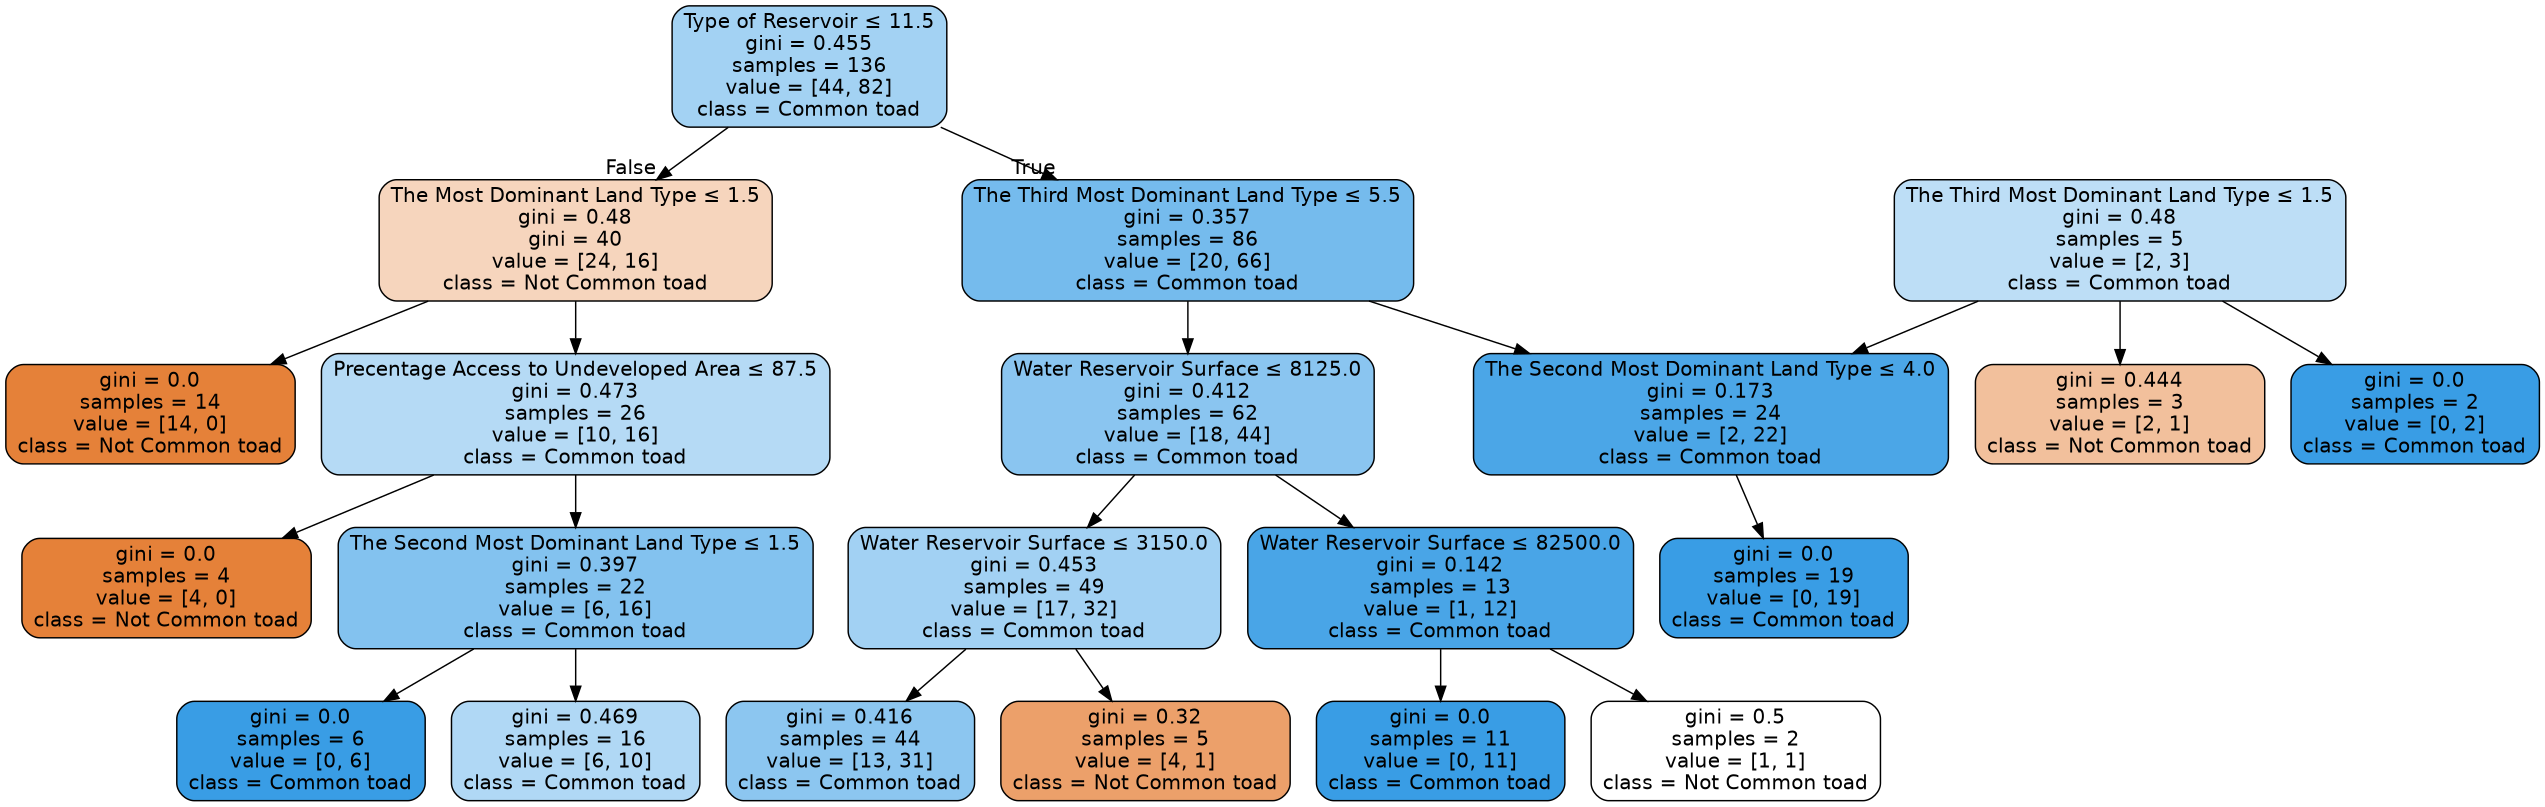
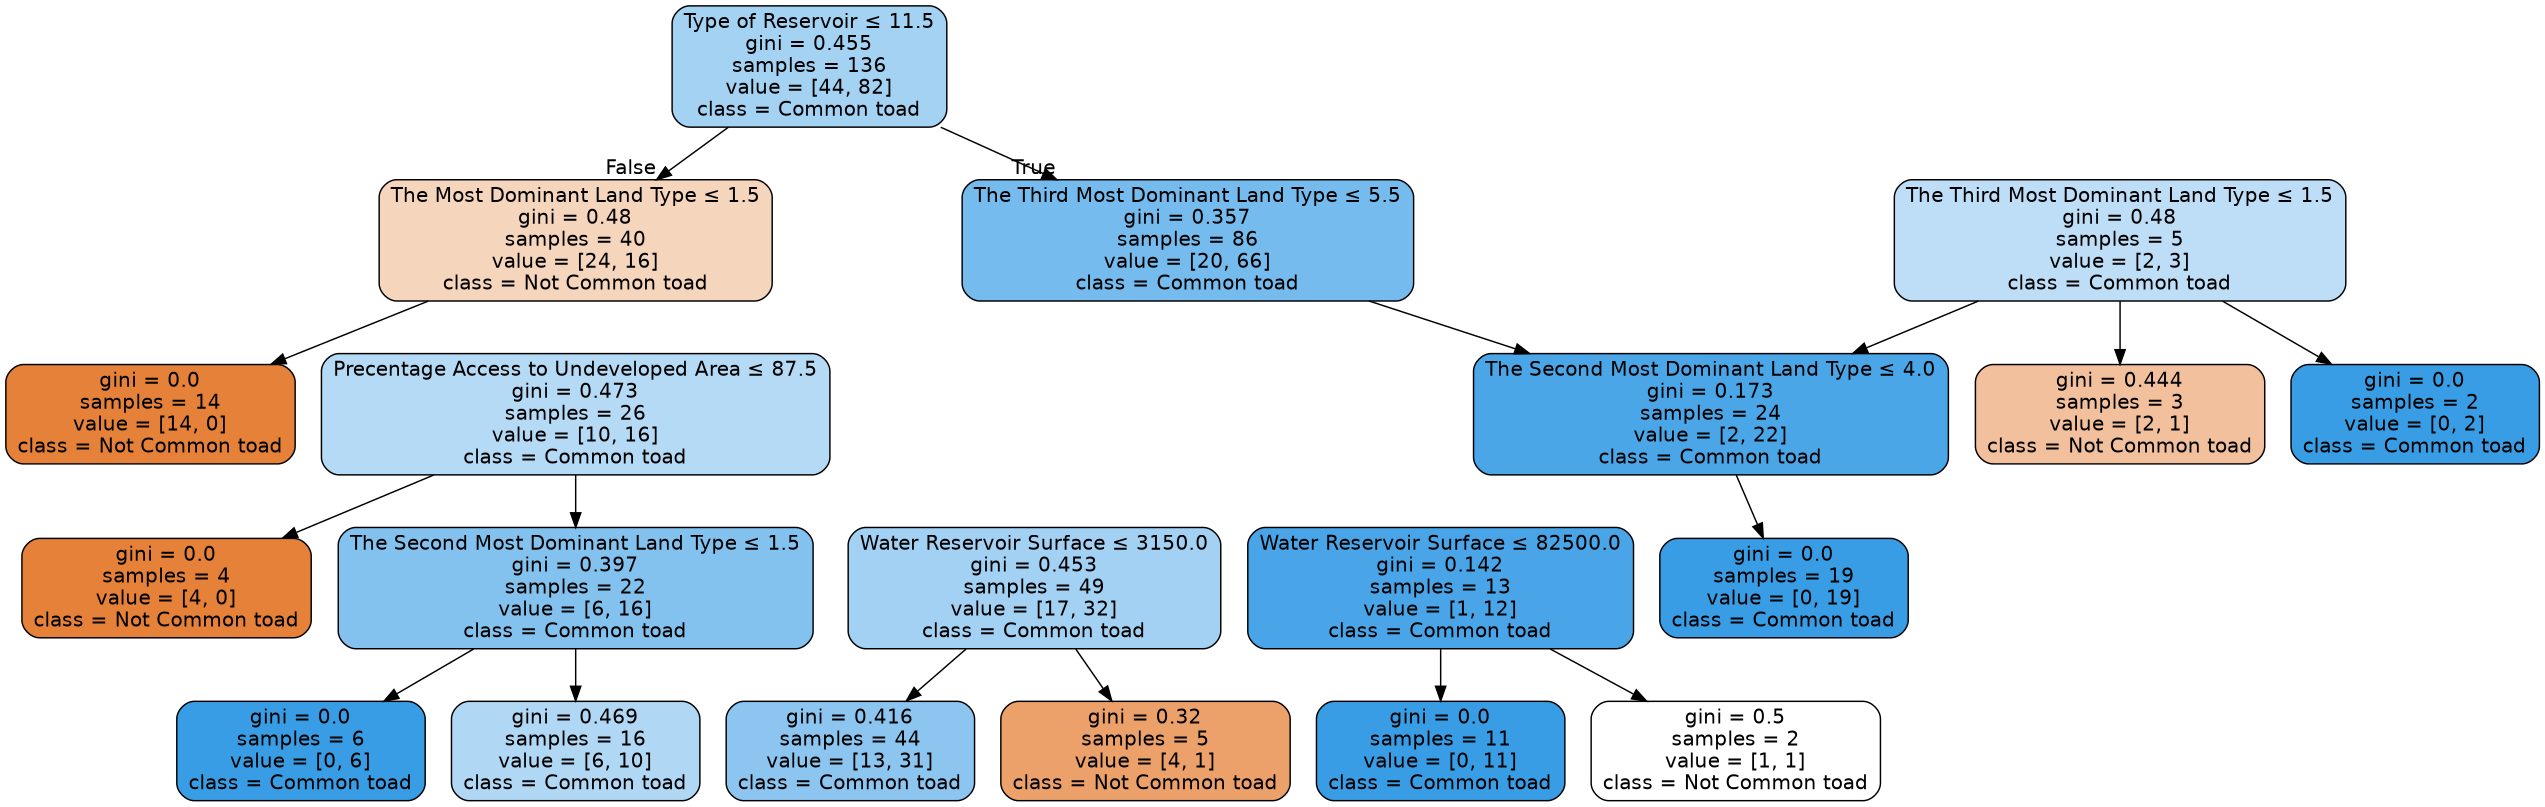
(576, 240) -> (576, 240)
(576, 320) -> none
(1188, 414) -> none
